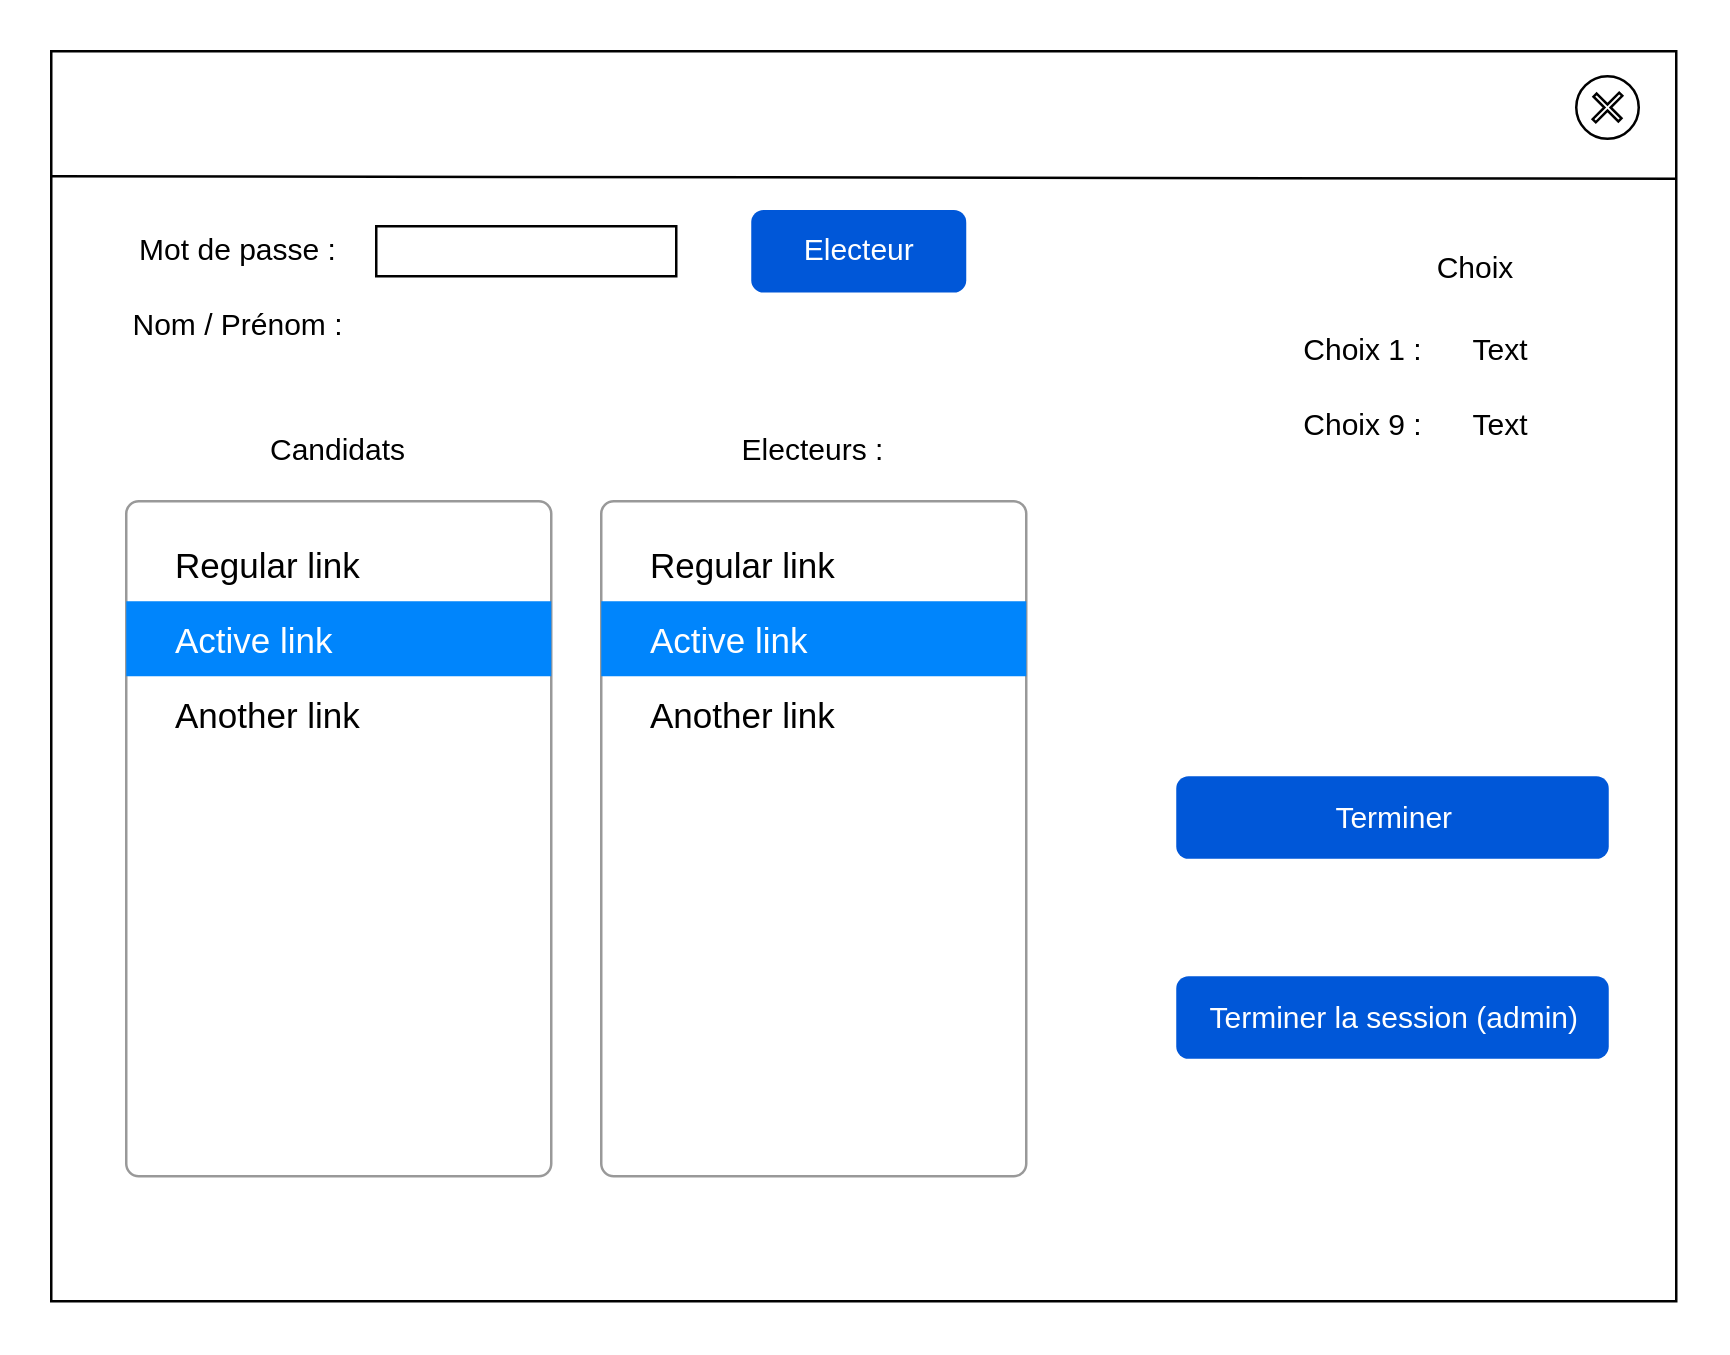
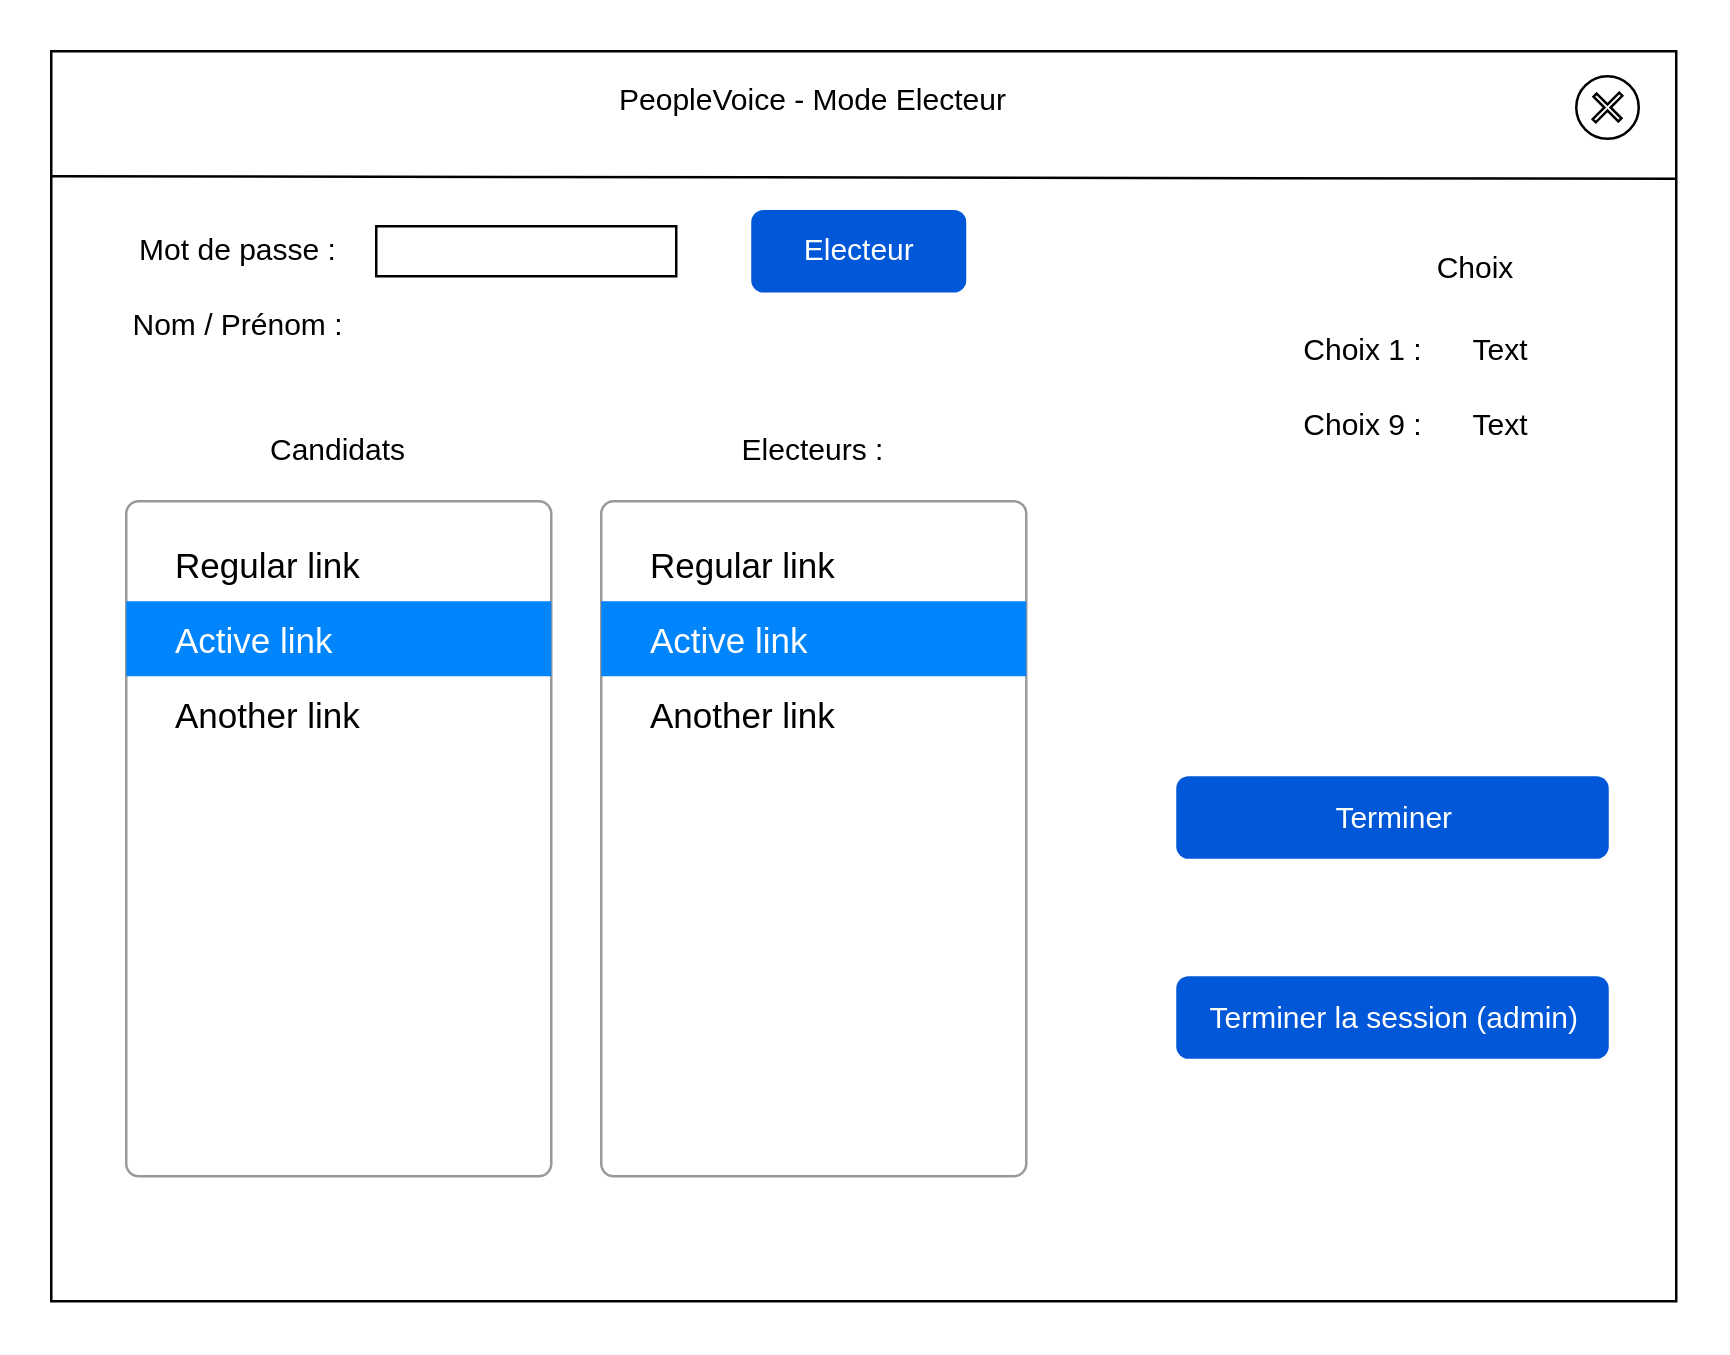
none -> (814, 101)
